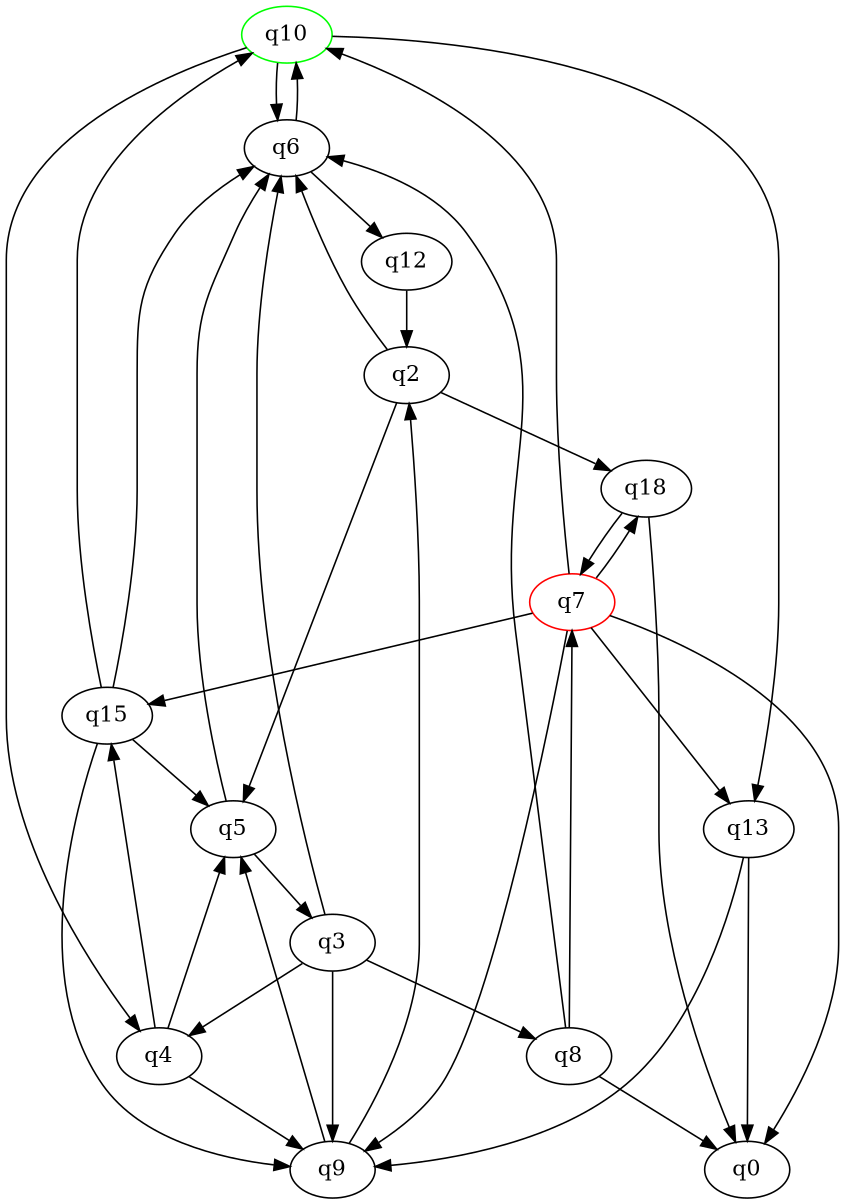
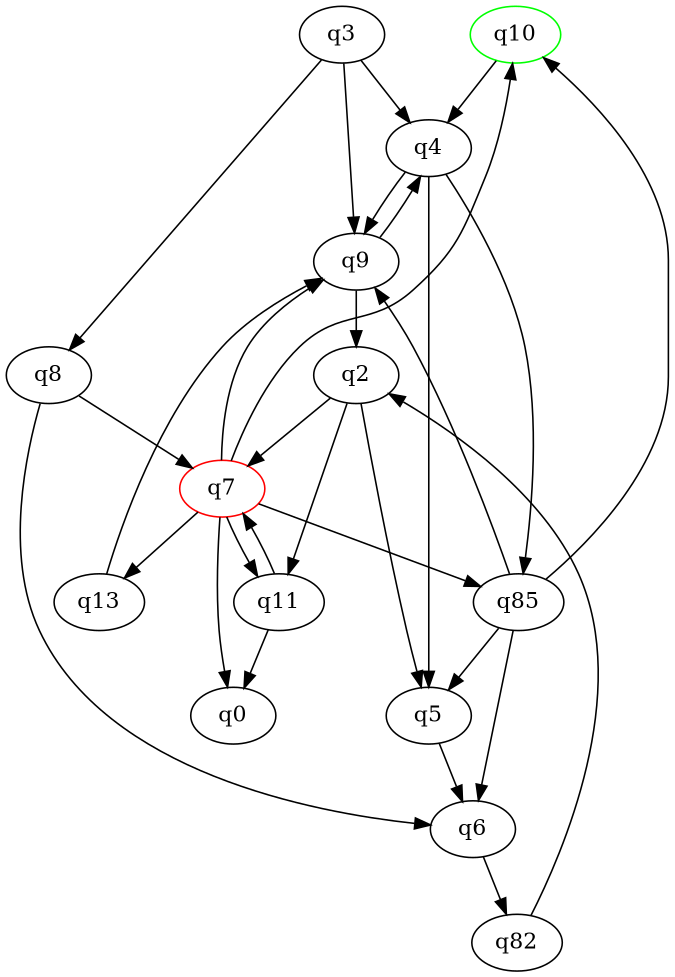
(276, 84) -> none
(297, 100) -> none
(777, 250) -> none
(407, 262) -> (517, 943)
(338, 274) -> (295, 427)
(646, 489) -> (279, 602)
(259, 556) -> none
(107, 716) -> (519, 602)
(277, 880) -> none
(748, 991) -> none
(285, 1007) -> (397, 214)
(651, 1109) -> none
